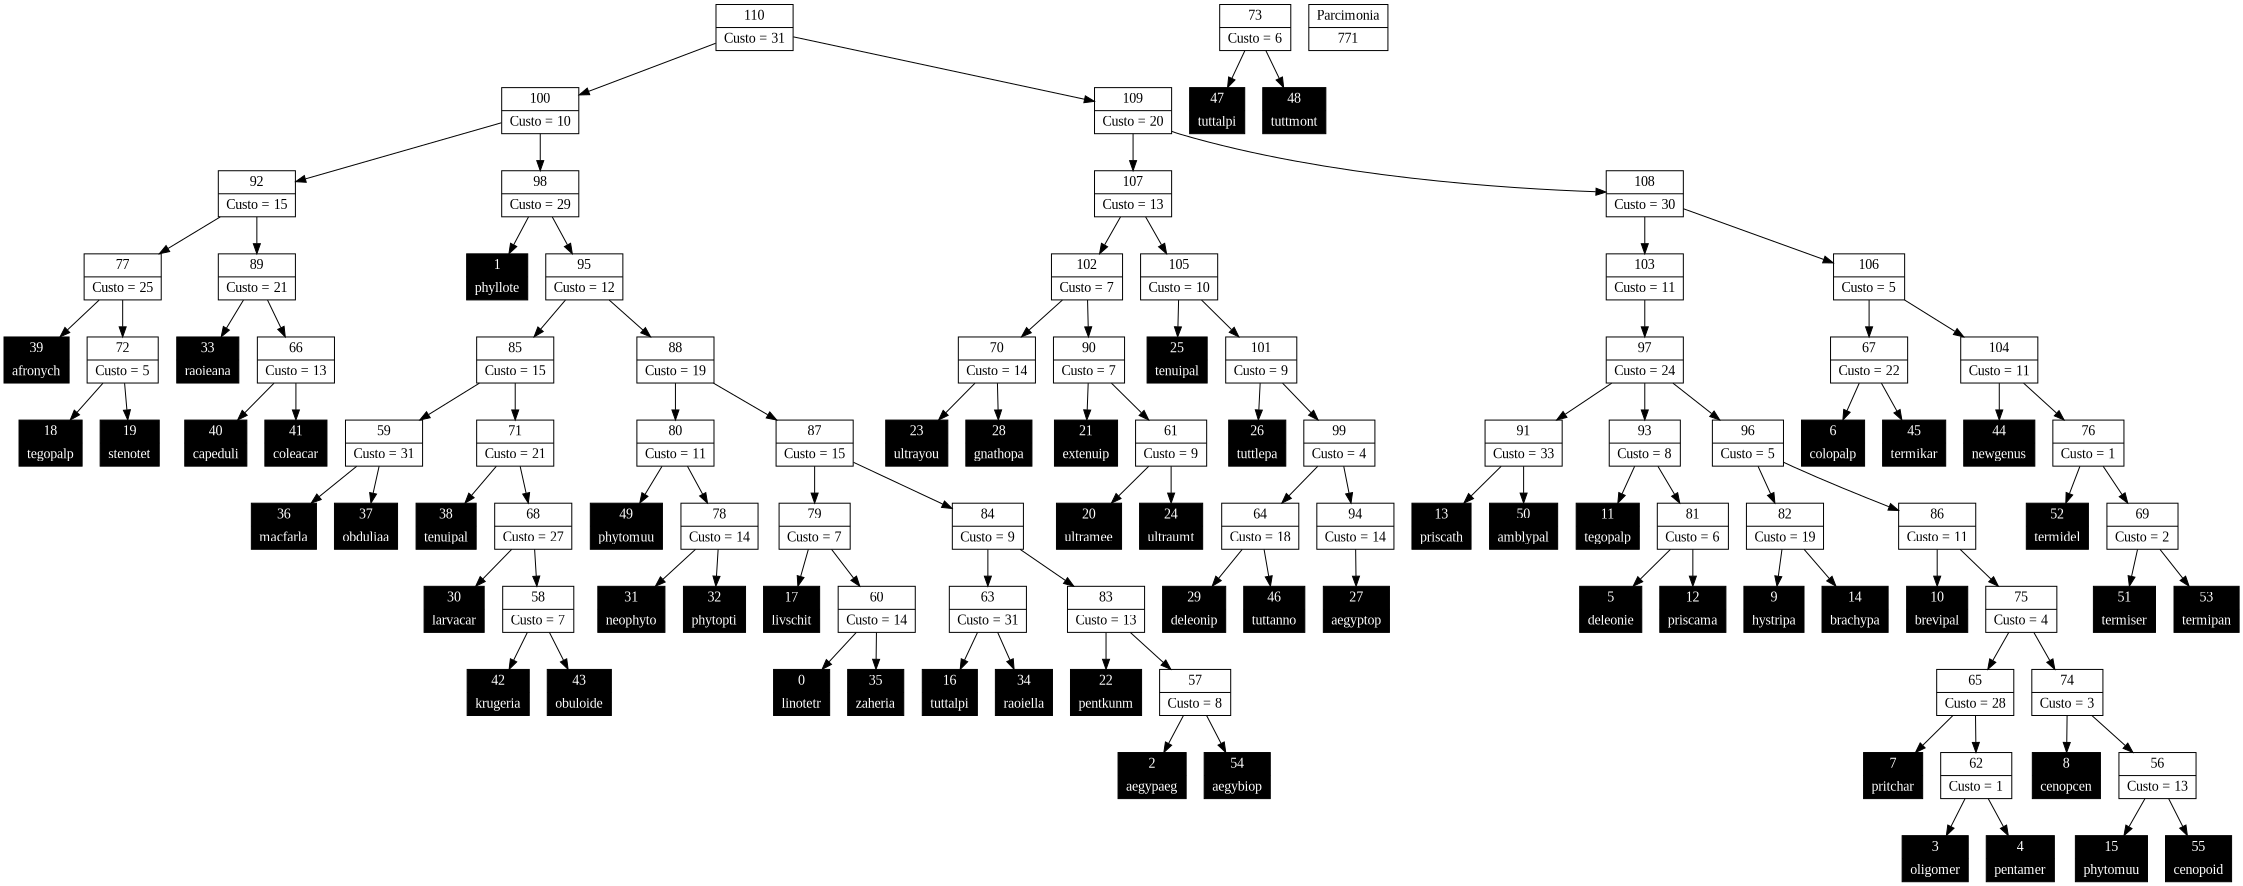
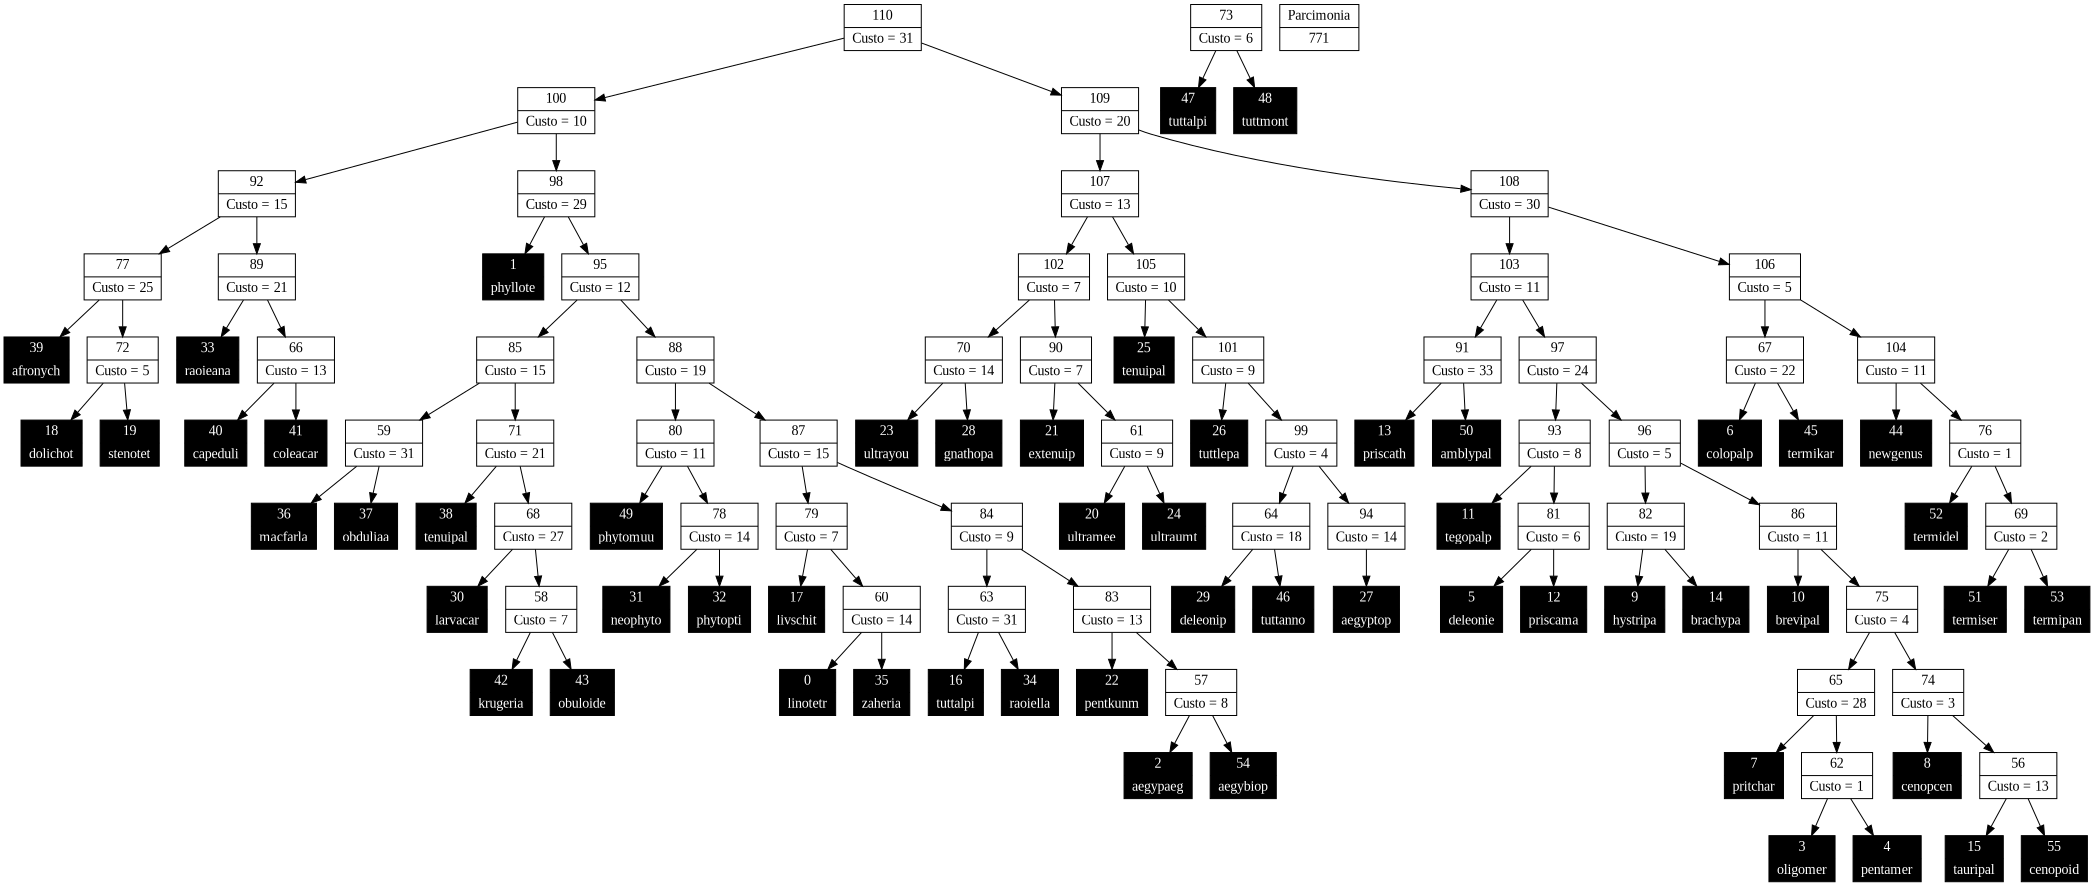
(1589, 399) -> (1489, 314)
(51, 454) -> (52, 454)
(2111, 870) -> (1974, 870)
